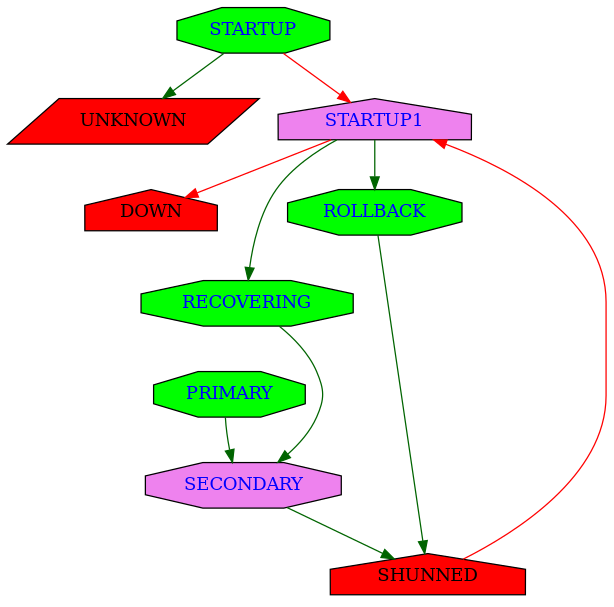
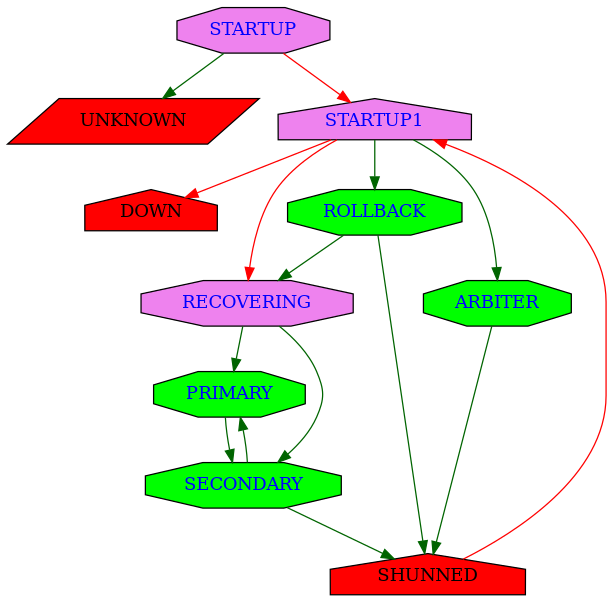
(253, 30) -> (253, 30)
(275, 191) -> (275, 191)
none -> (316, 254)
(247, 303) -> (247, 303)
none -> (497, 303)
none -> (240, 343)
none -> (246, 446)
(243, 485) -> (243, 485)
